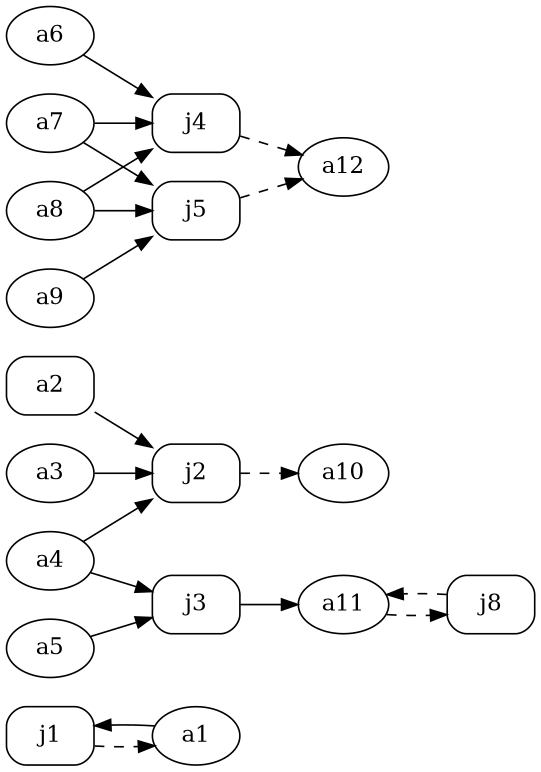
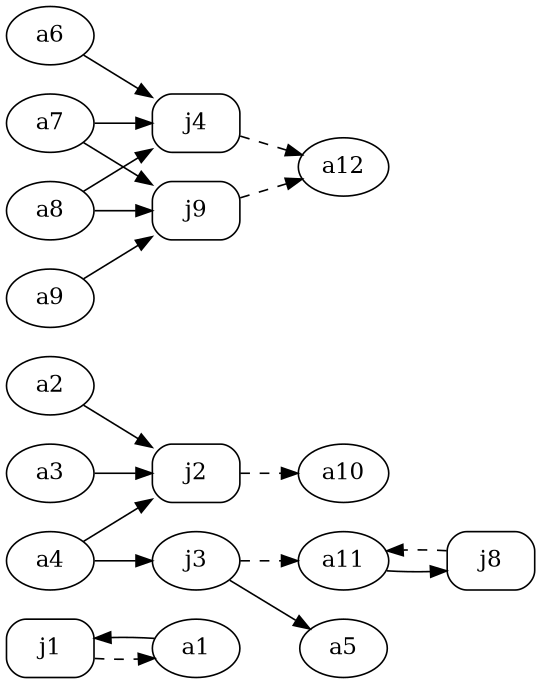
(196, 211) -> (196, 211)
(50, 386) -> (50, 386)
(196, 605) -> (196, 561)
(261, 605) -> (261, 561)
(408, 615) -> (408, 572)
(114, 629) -> (263, 600)
